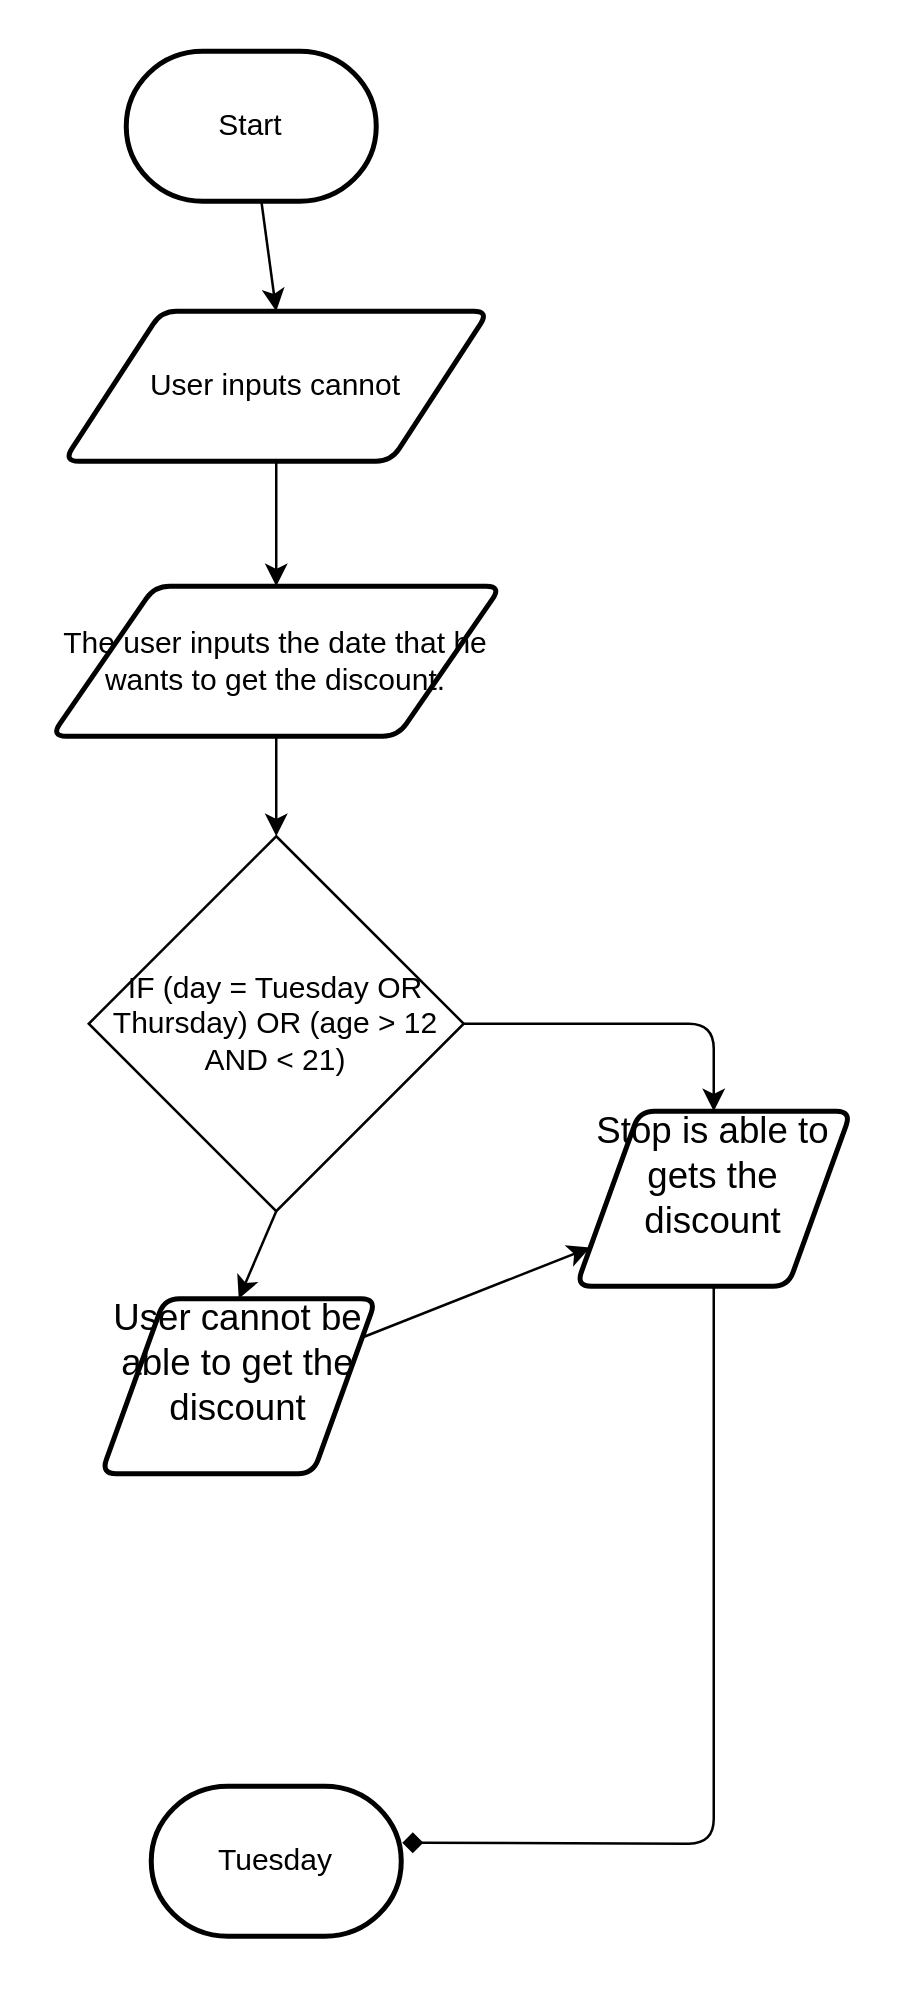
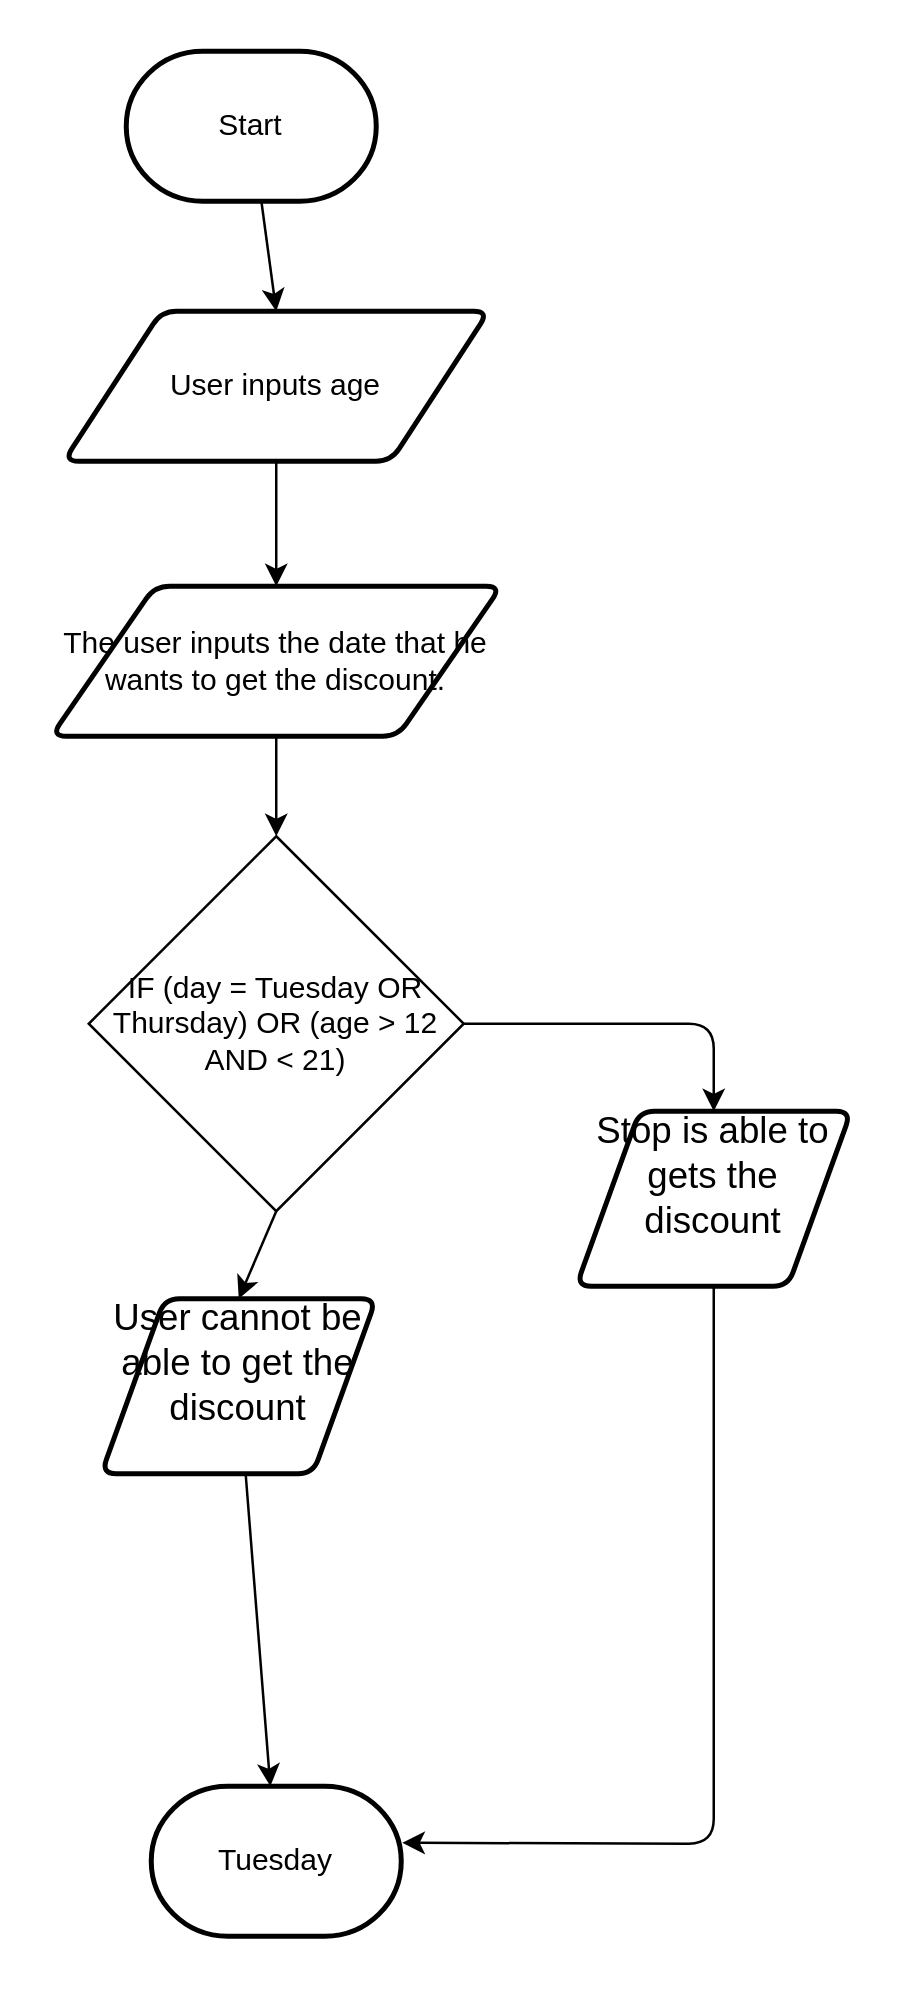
(276, 386) -> (276, 386)
(469, 1295) -> (257, 1622)
(423, 1843) -> (421, 1843)
